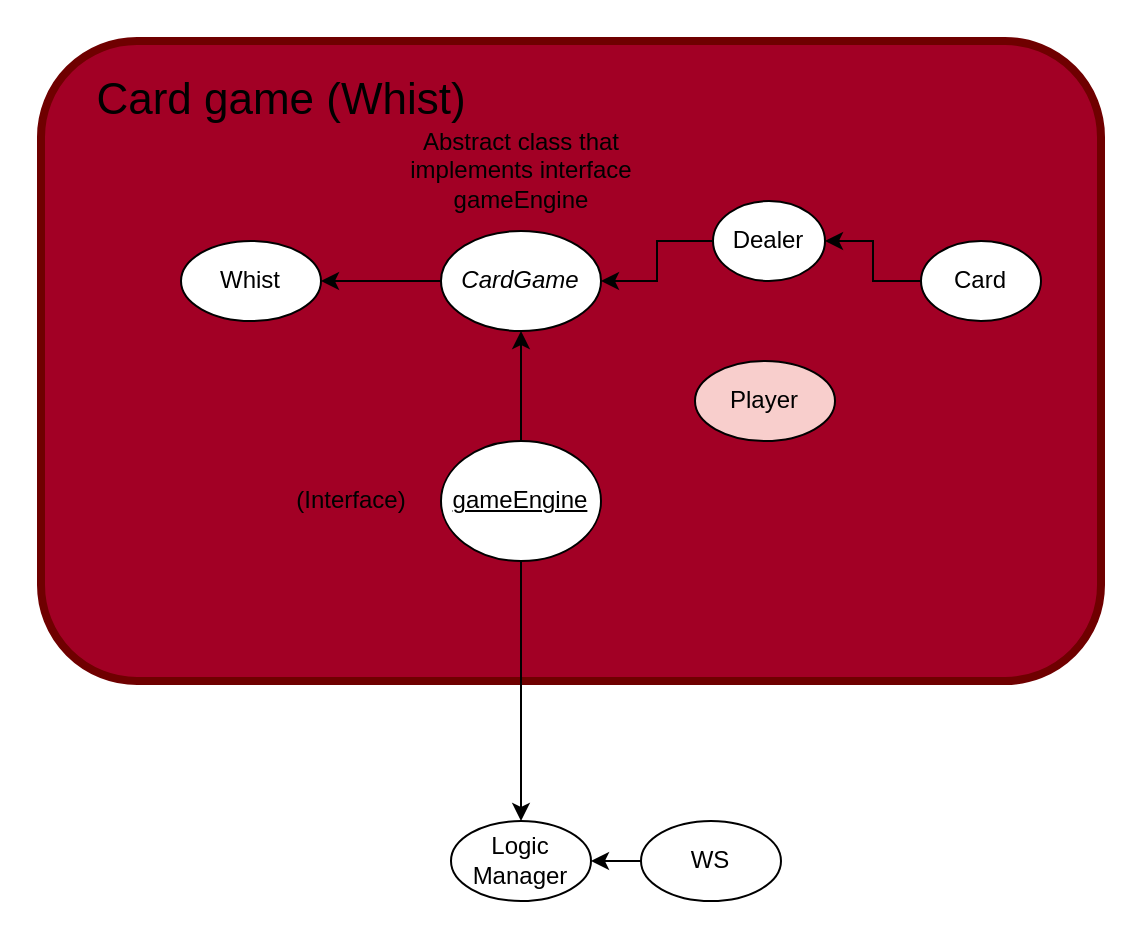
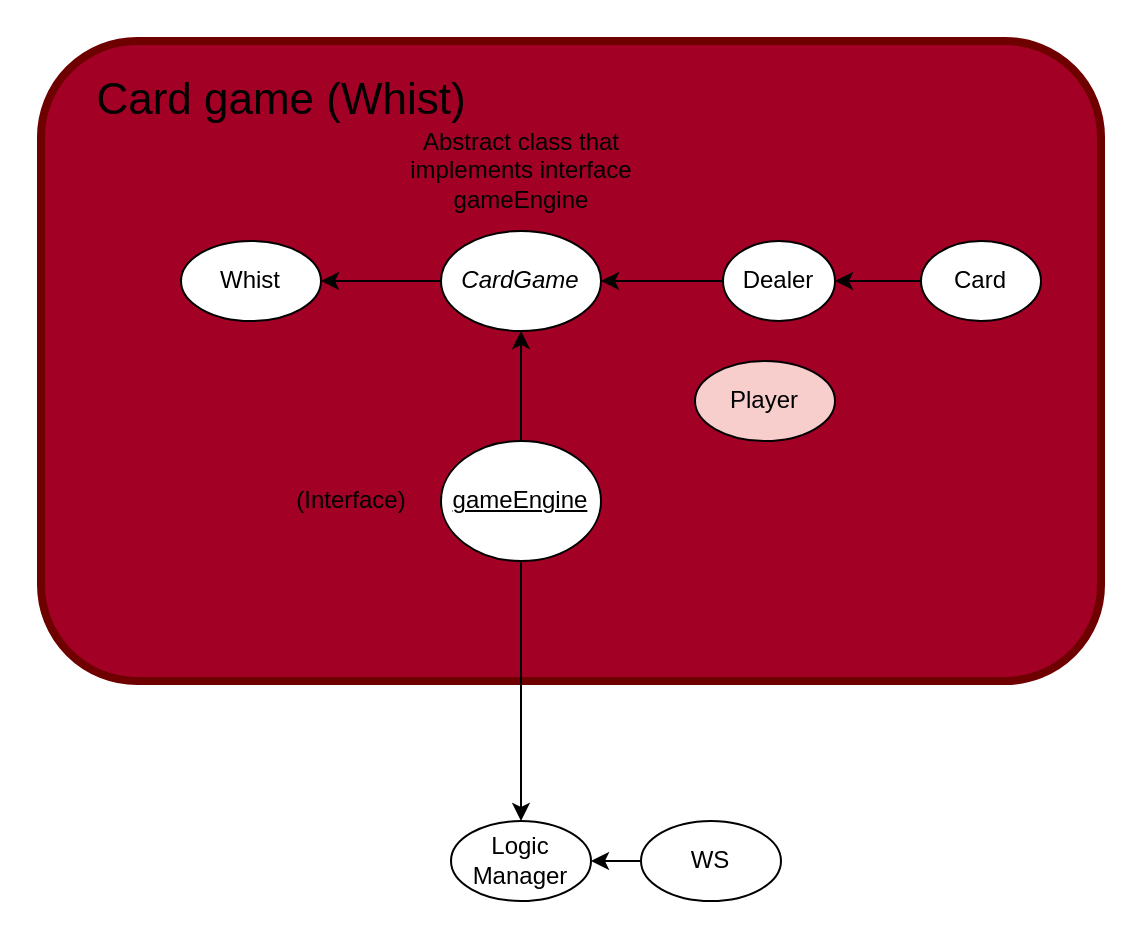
(769, 241) -> (779, 281)
